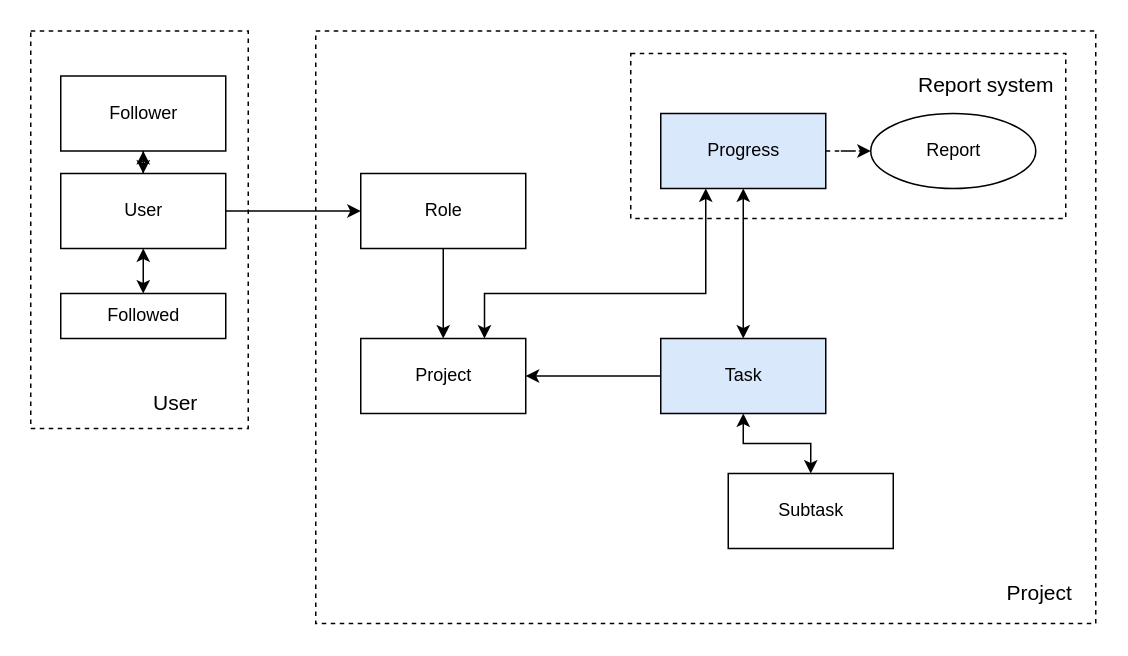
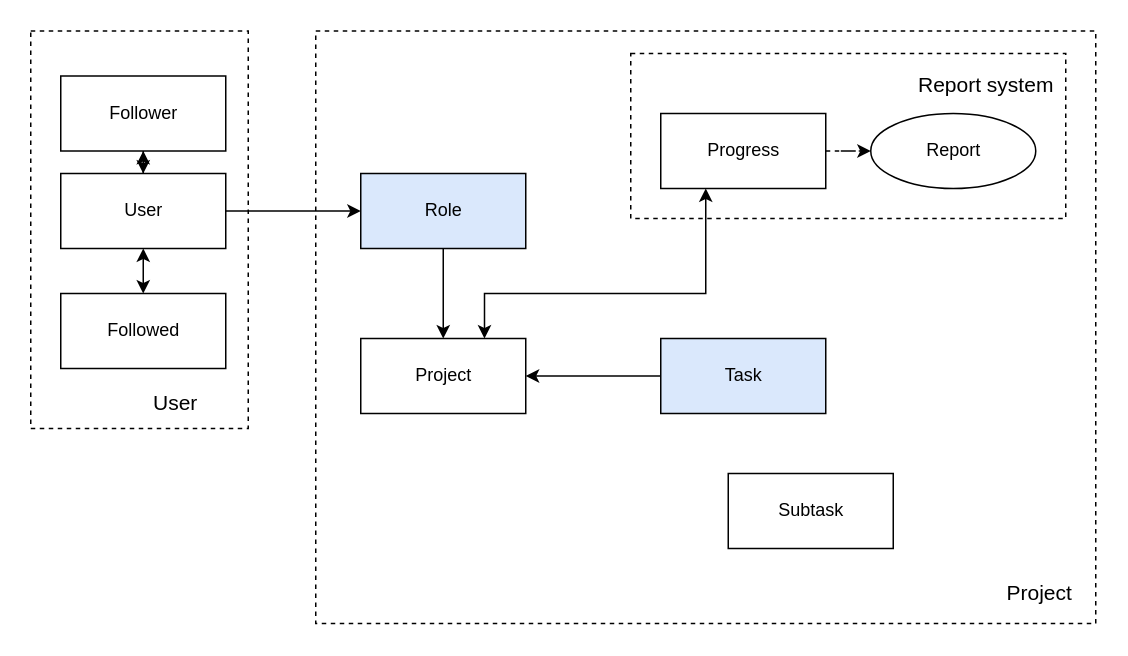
(743, 151) -> (743, 151)
(443, 211) -> (443, 211)
(743, 263) -> none
(143, 316) -> (143, 331)
(778, 443) -> none
